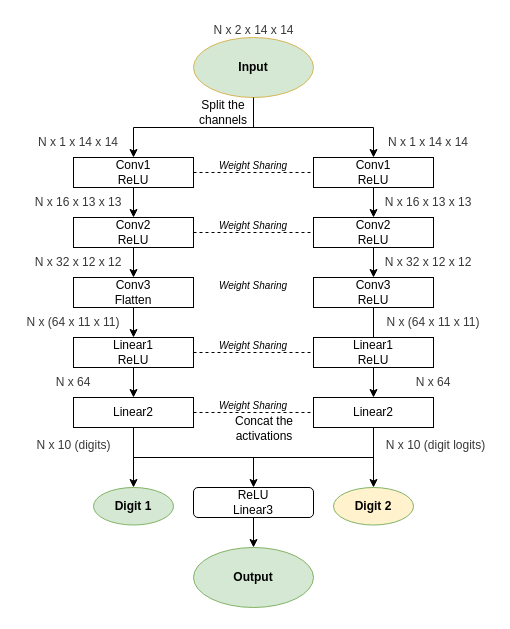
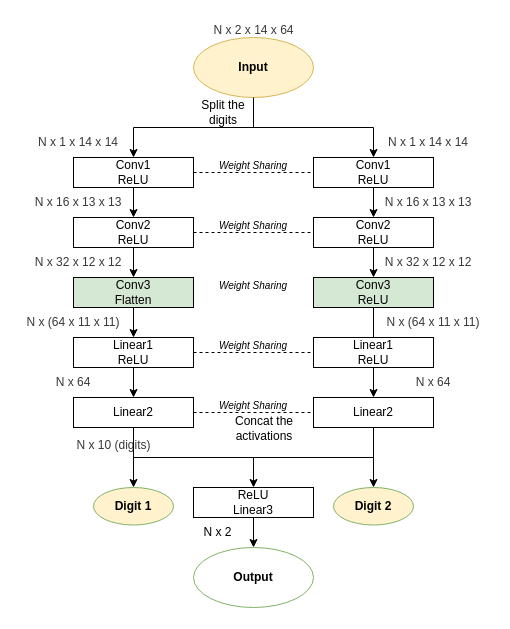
(254, 31) -> (254, 31)
(254, 68) -> (254, 68)
(224, 113) -> (224, 113)
(134, 293) -> (134, 293)
(374, 293) -> (374, 293)
(74, 446) -> (114, 446)
(436, 446) -> none
(254, 503) -> (254, 503)
(134, 506) -> (134, 506)
none -> (217, 533)
(254, 578) -> (254, 578)
